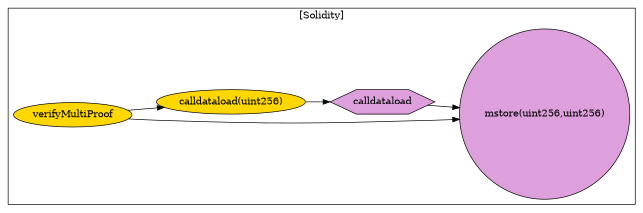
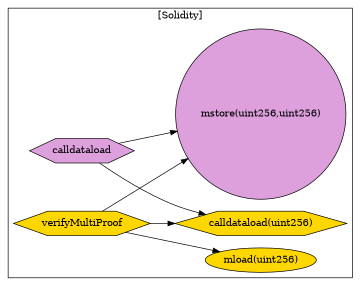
(231, 102) -> (261, 223)
(314, 102) -> (147, 192)
(73, 115) -> (82, 223)
none -> (261, 260)
